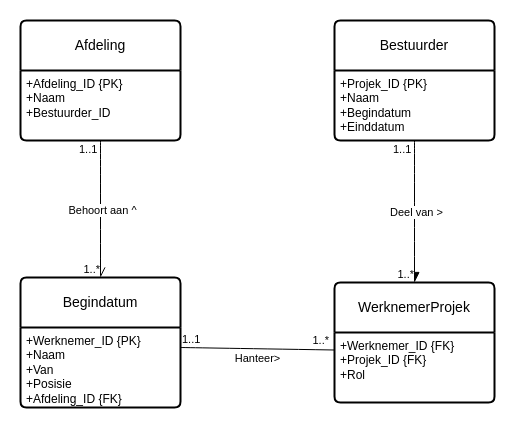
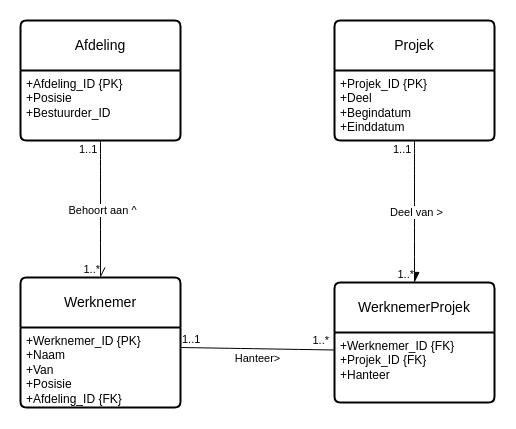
(415, 46) -> (415, 46)
(79, 99) -> (79, 99)
(389, 106) -> (389, 106)
(101, 303) -> (101, 303)
(399, 361) -> (399, 361)
